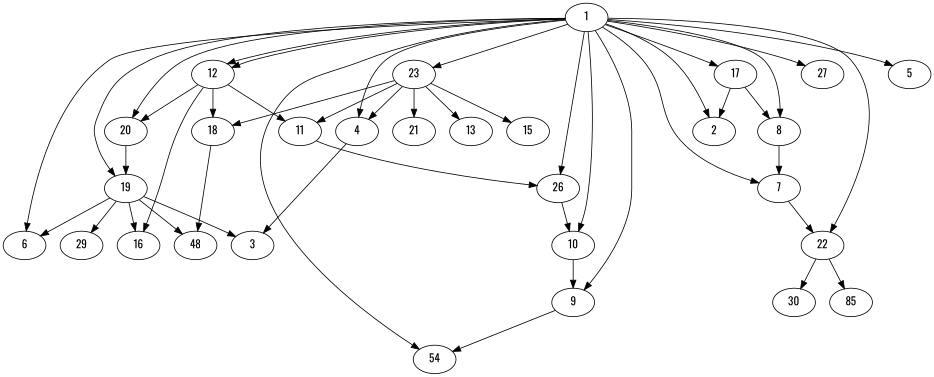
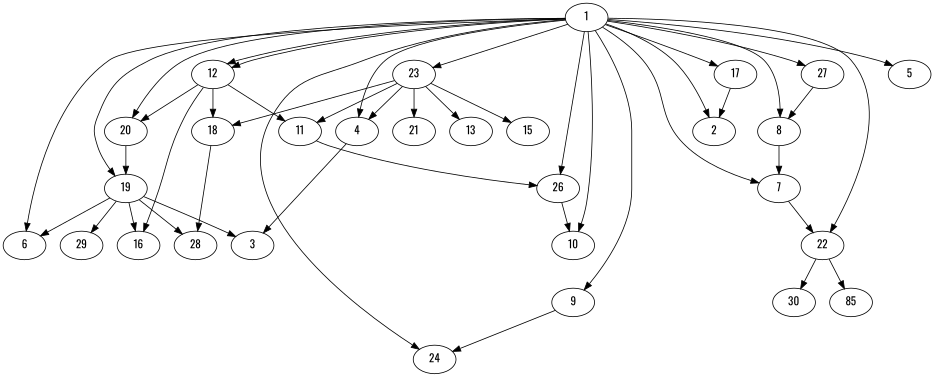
(755, 100) -> (803, 100)
(196, 245) -> (196, 245)
(573, 270) -> none
(435, 359) -> (435, 359)
